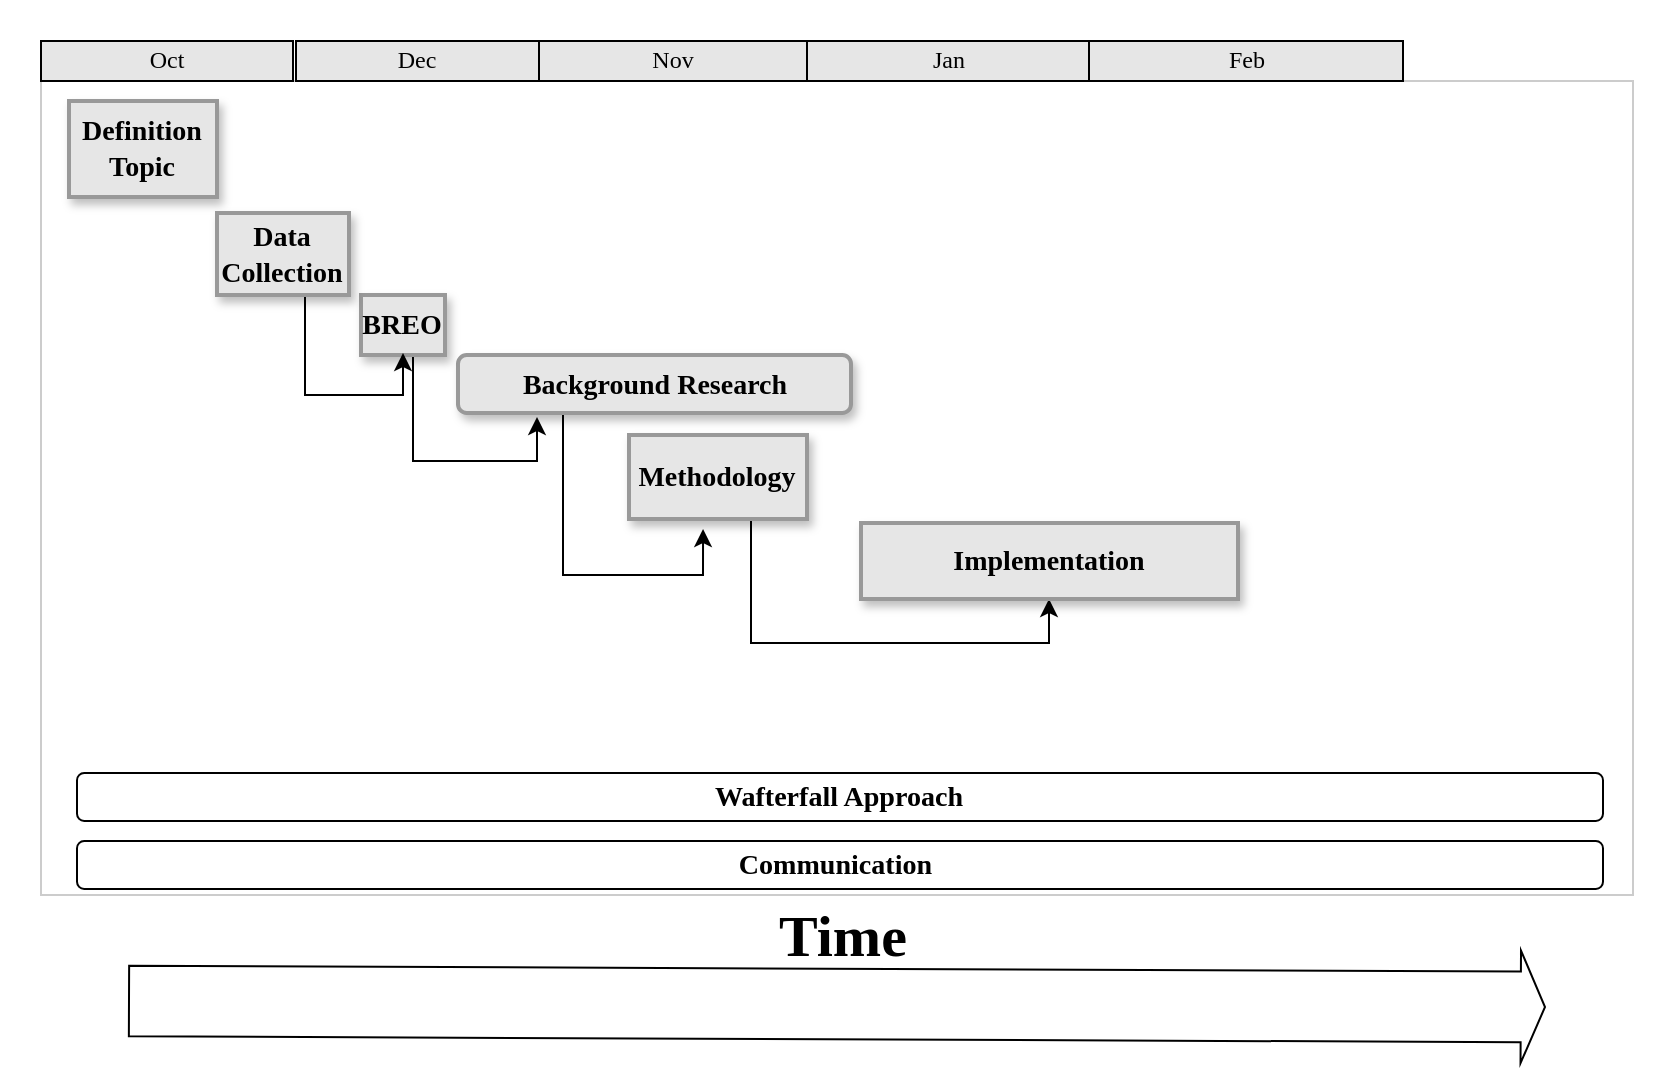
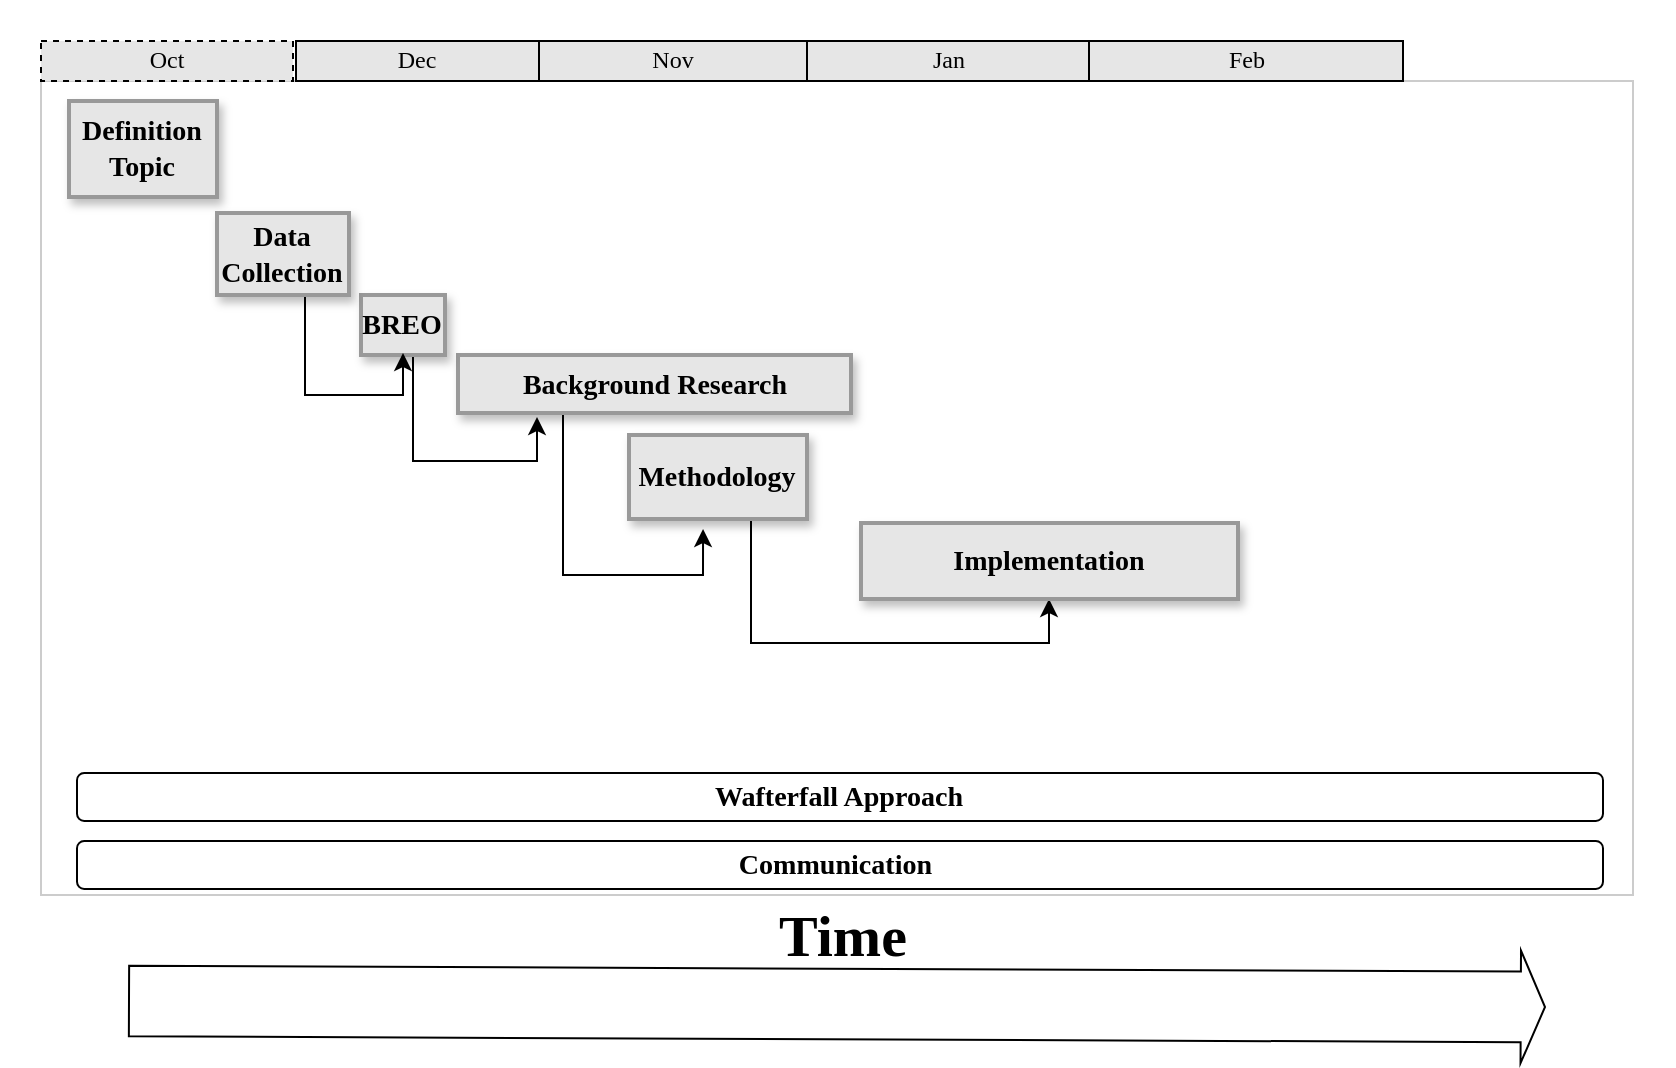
(167, 61) -> (167, 61)
(655, 384) -> (655, 384)
